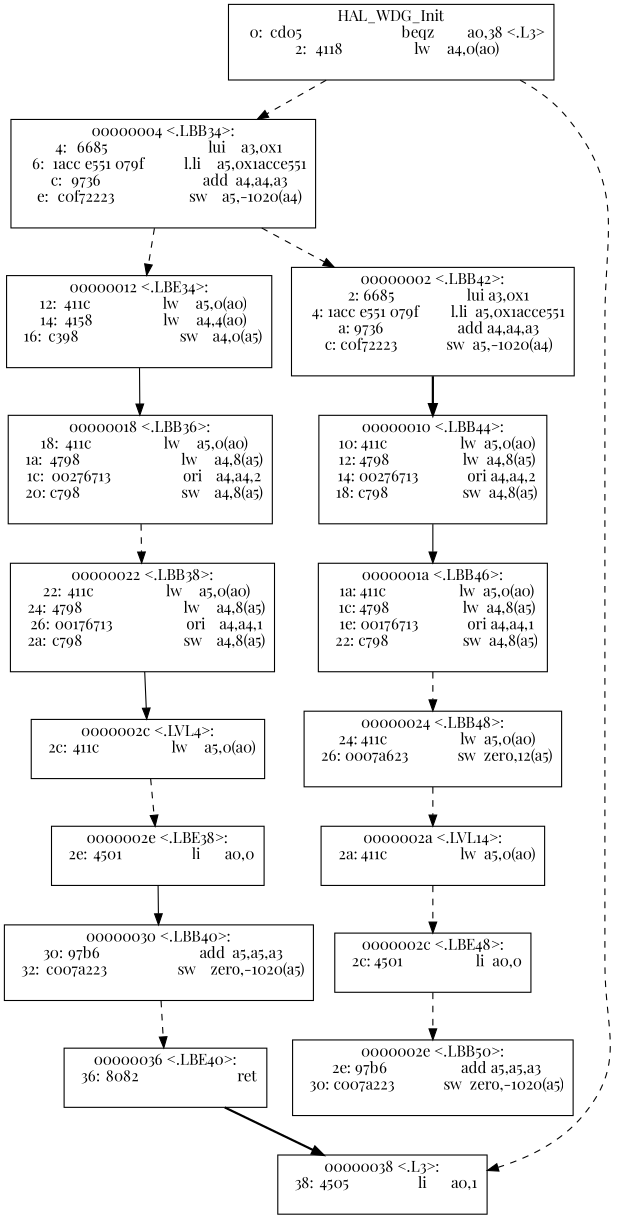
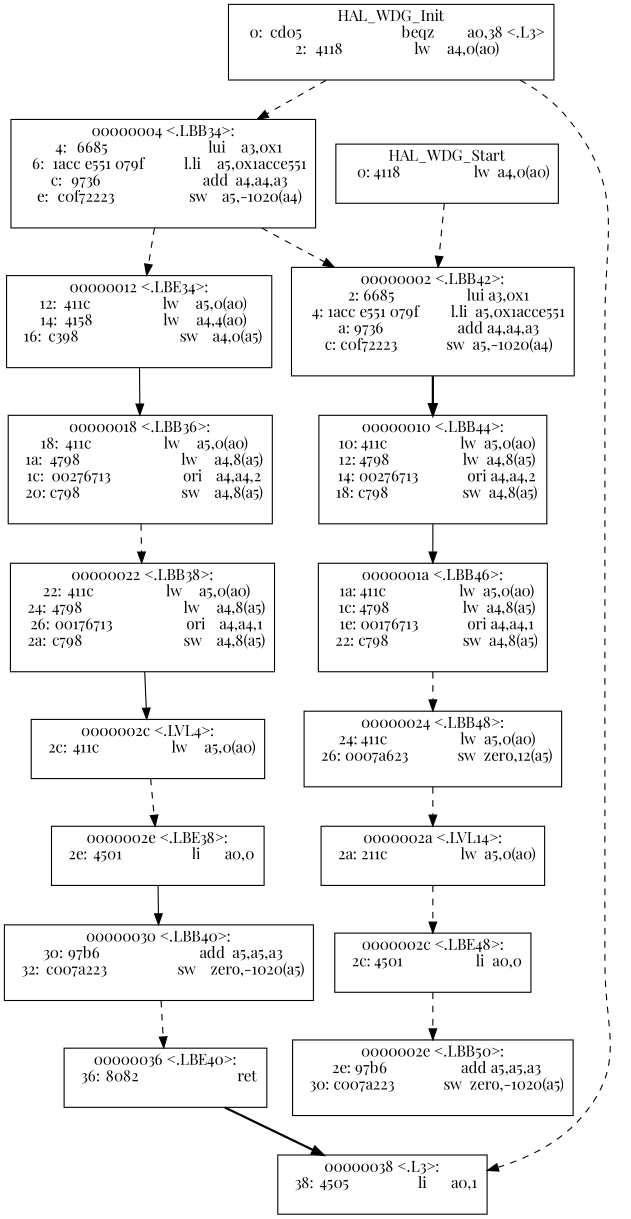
none -> (447, 174)
(433, 856) -> (433, 856)
